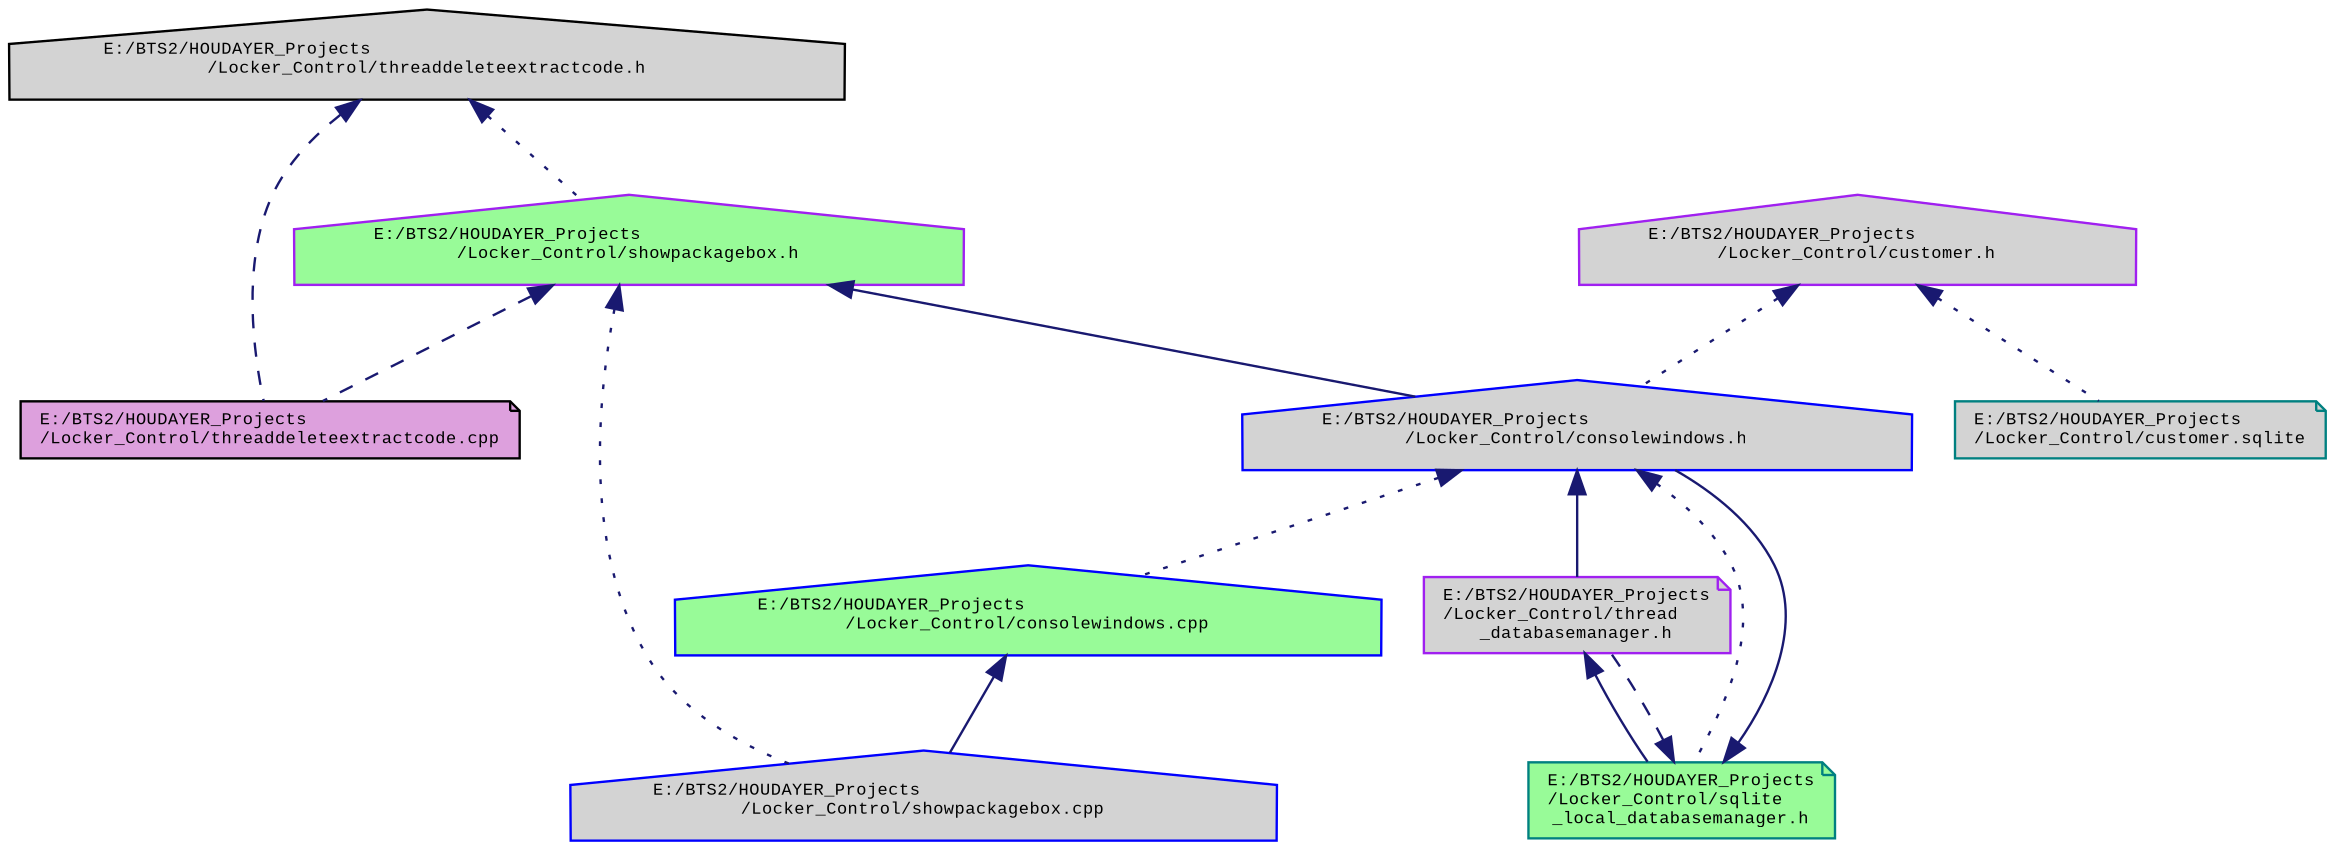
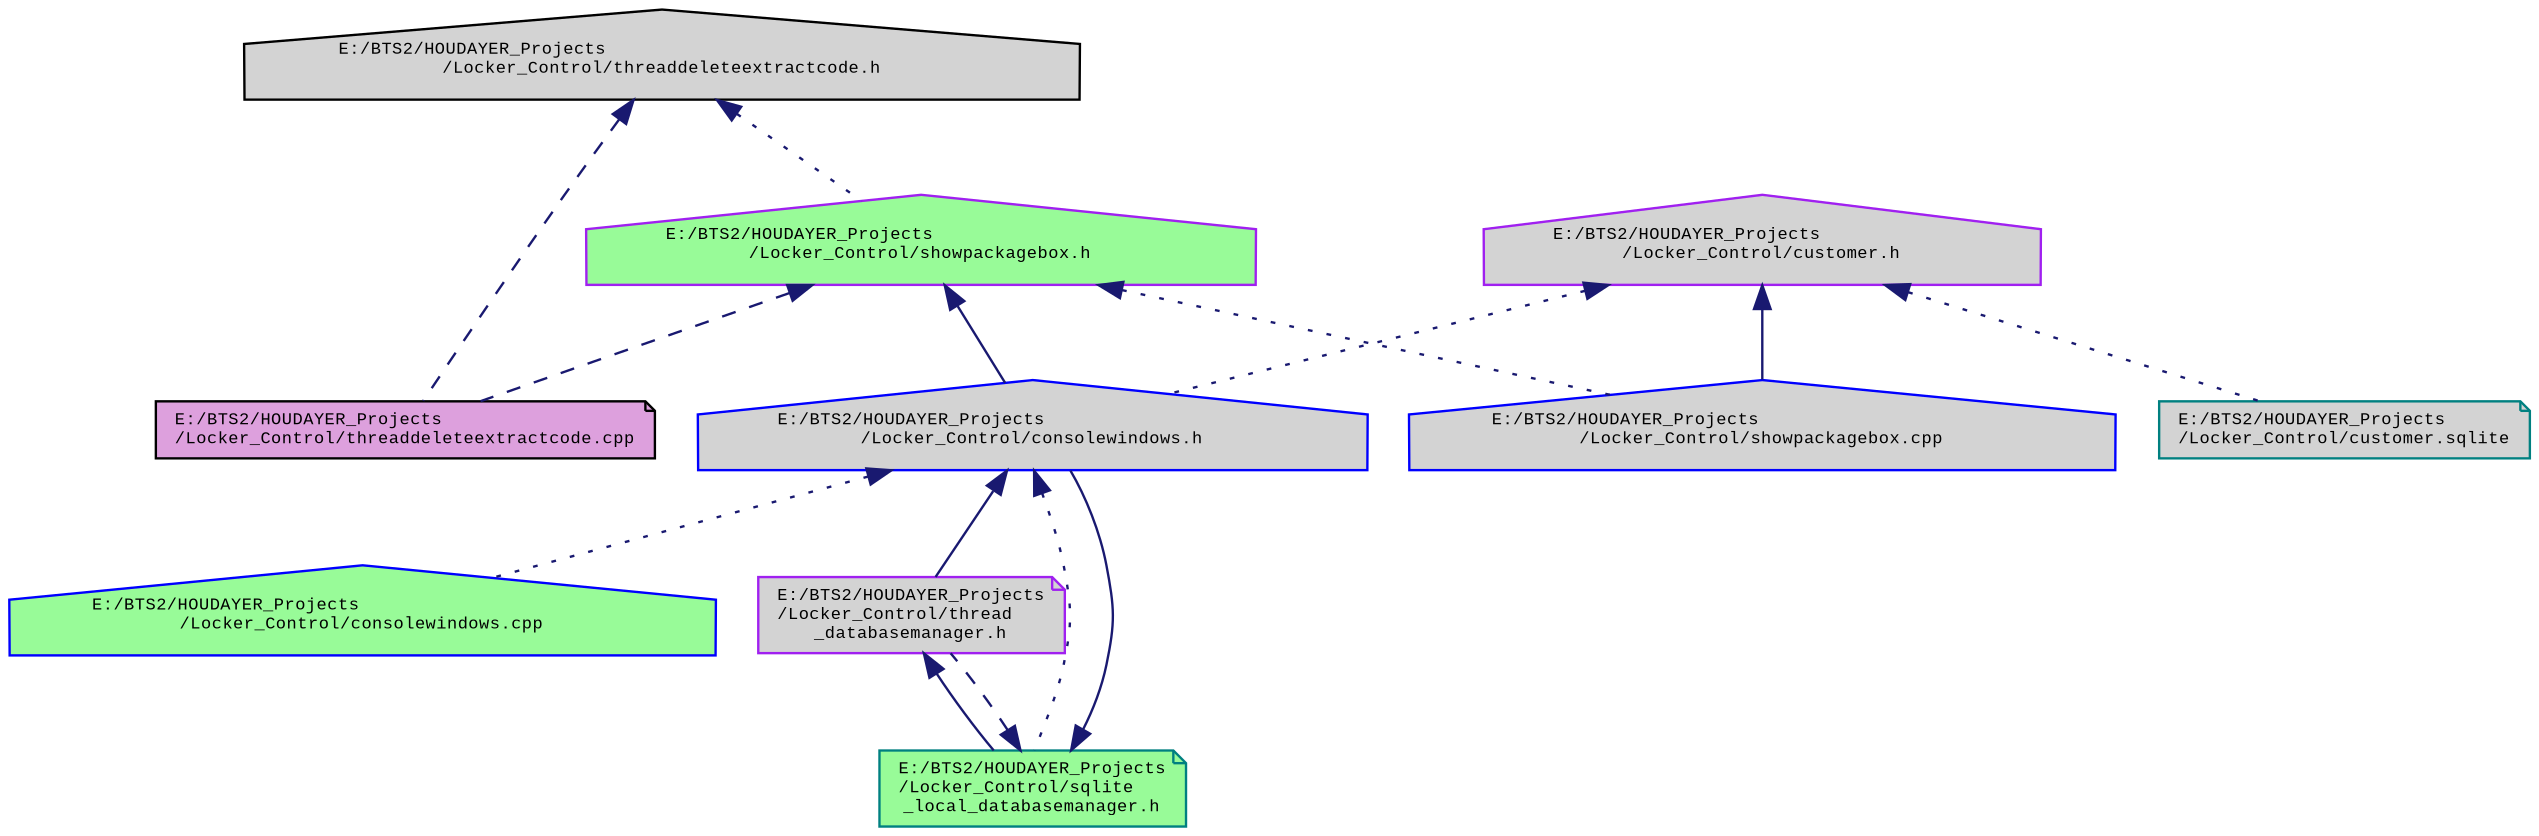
(972, 715) -> (1762, 345)
